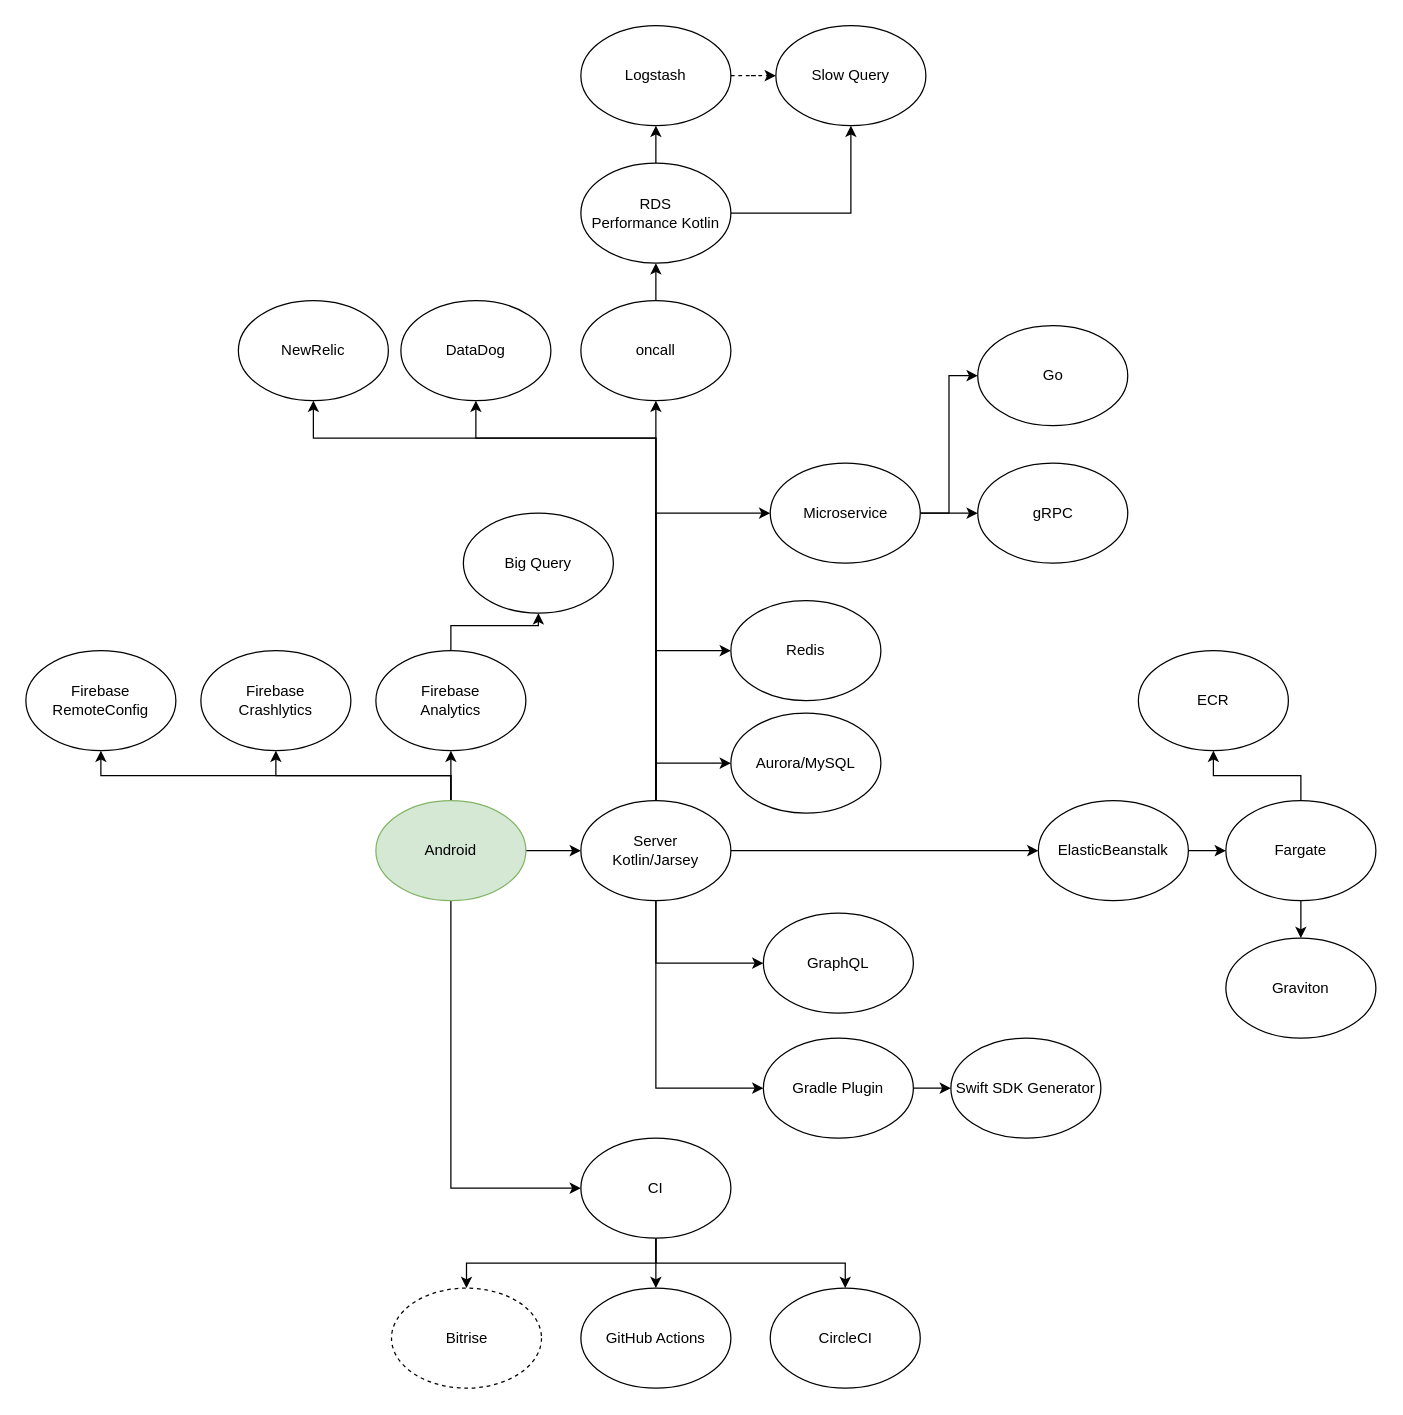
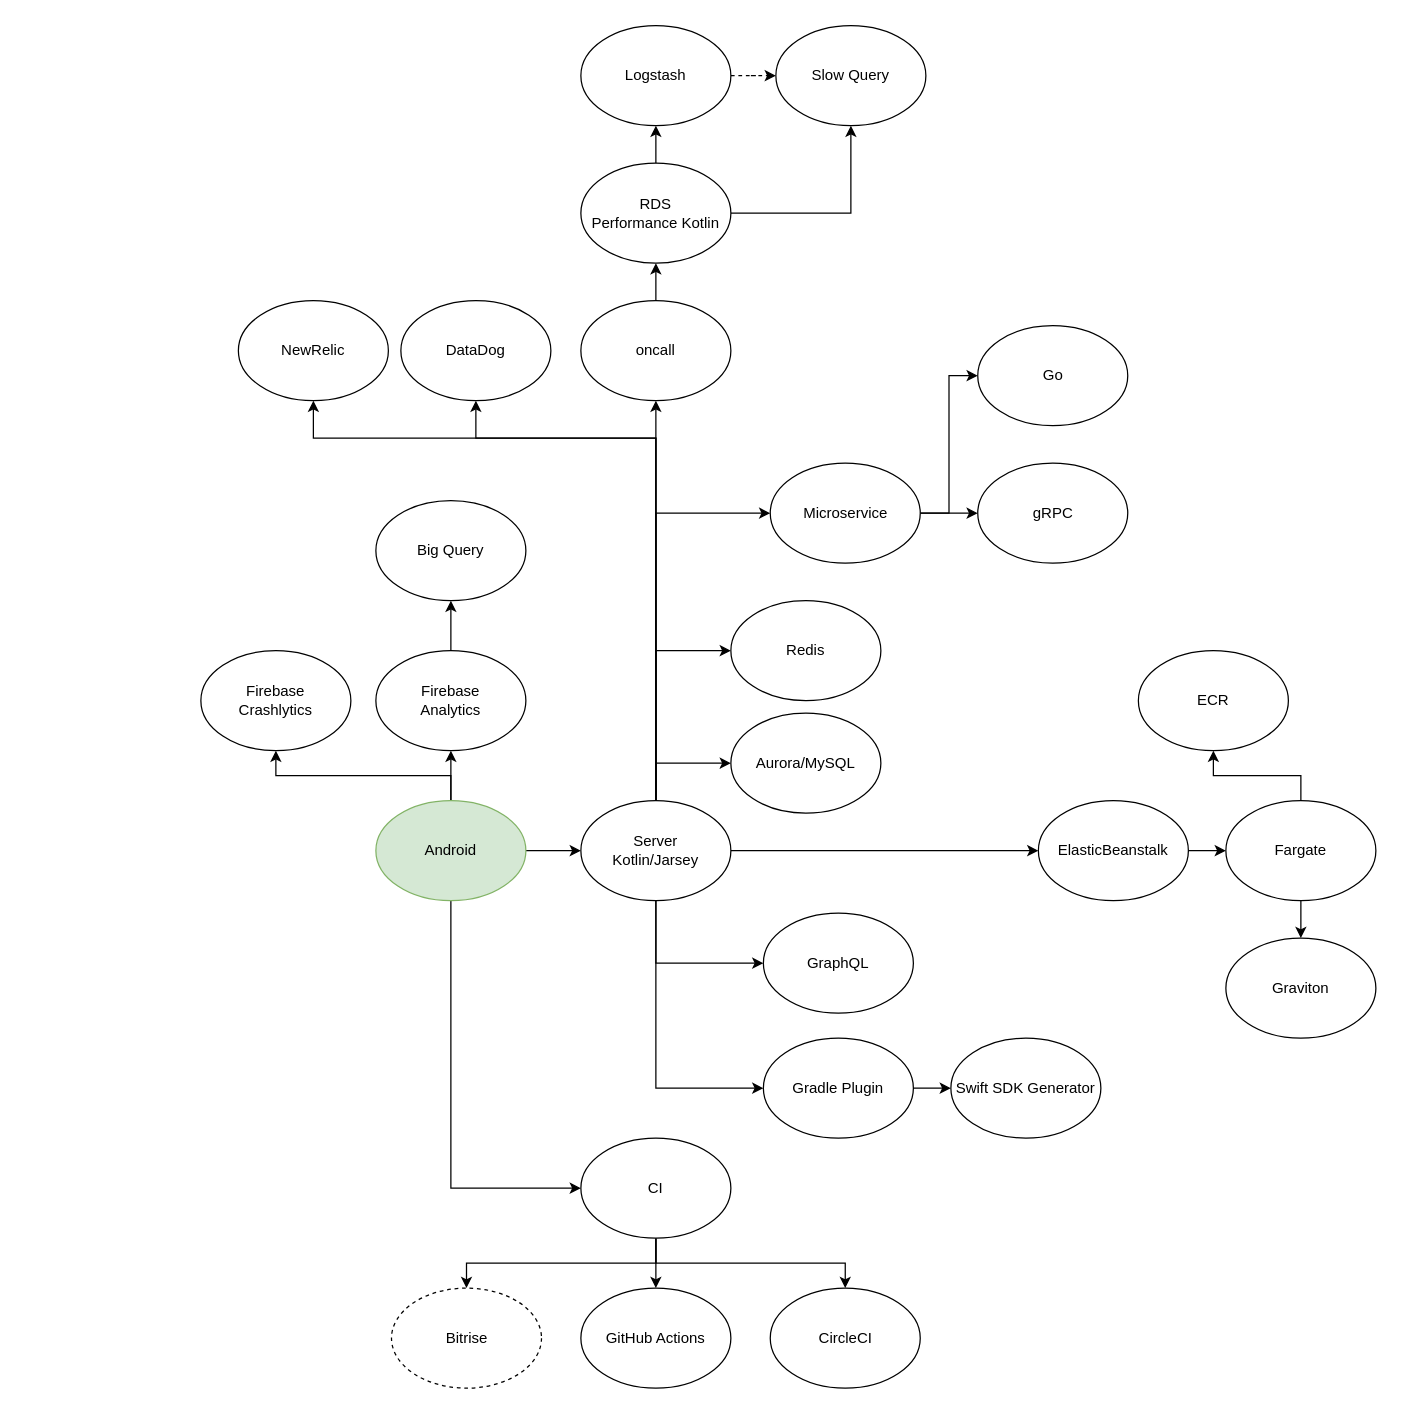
(538, 563) -> (451, 551)
(101, 701) -> none
(179, 776) -> none
